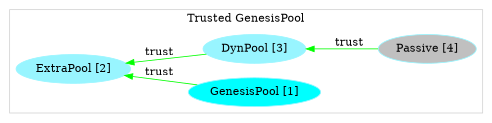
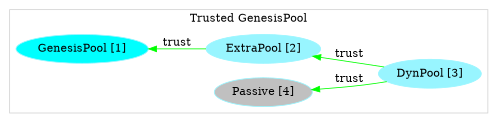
(346, 49) -> (353, 86)
(165, 81) -> (181, 49)
